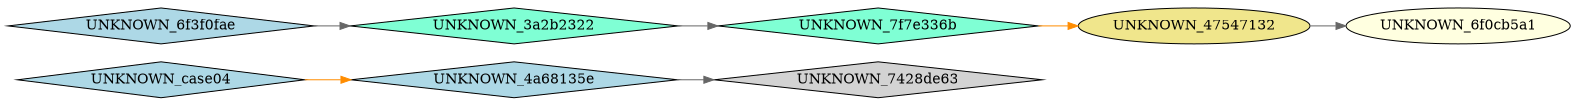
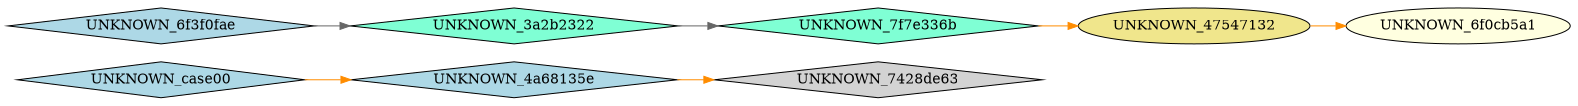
(1323, 26) -> (1323, 26)
(161, 80) -> (161, 80)
(691, 80) -> (691, 80)
